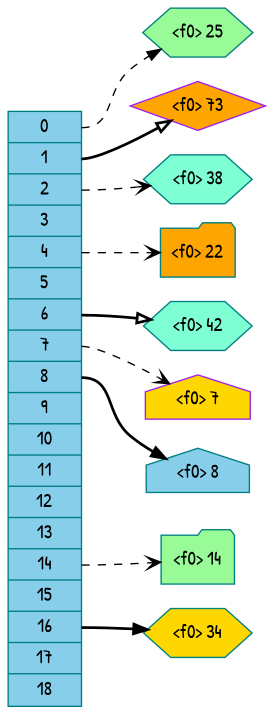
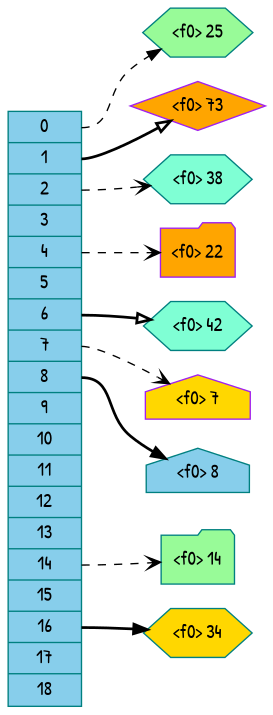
(198, 253) -> (198, 253)
